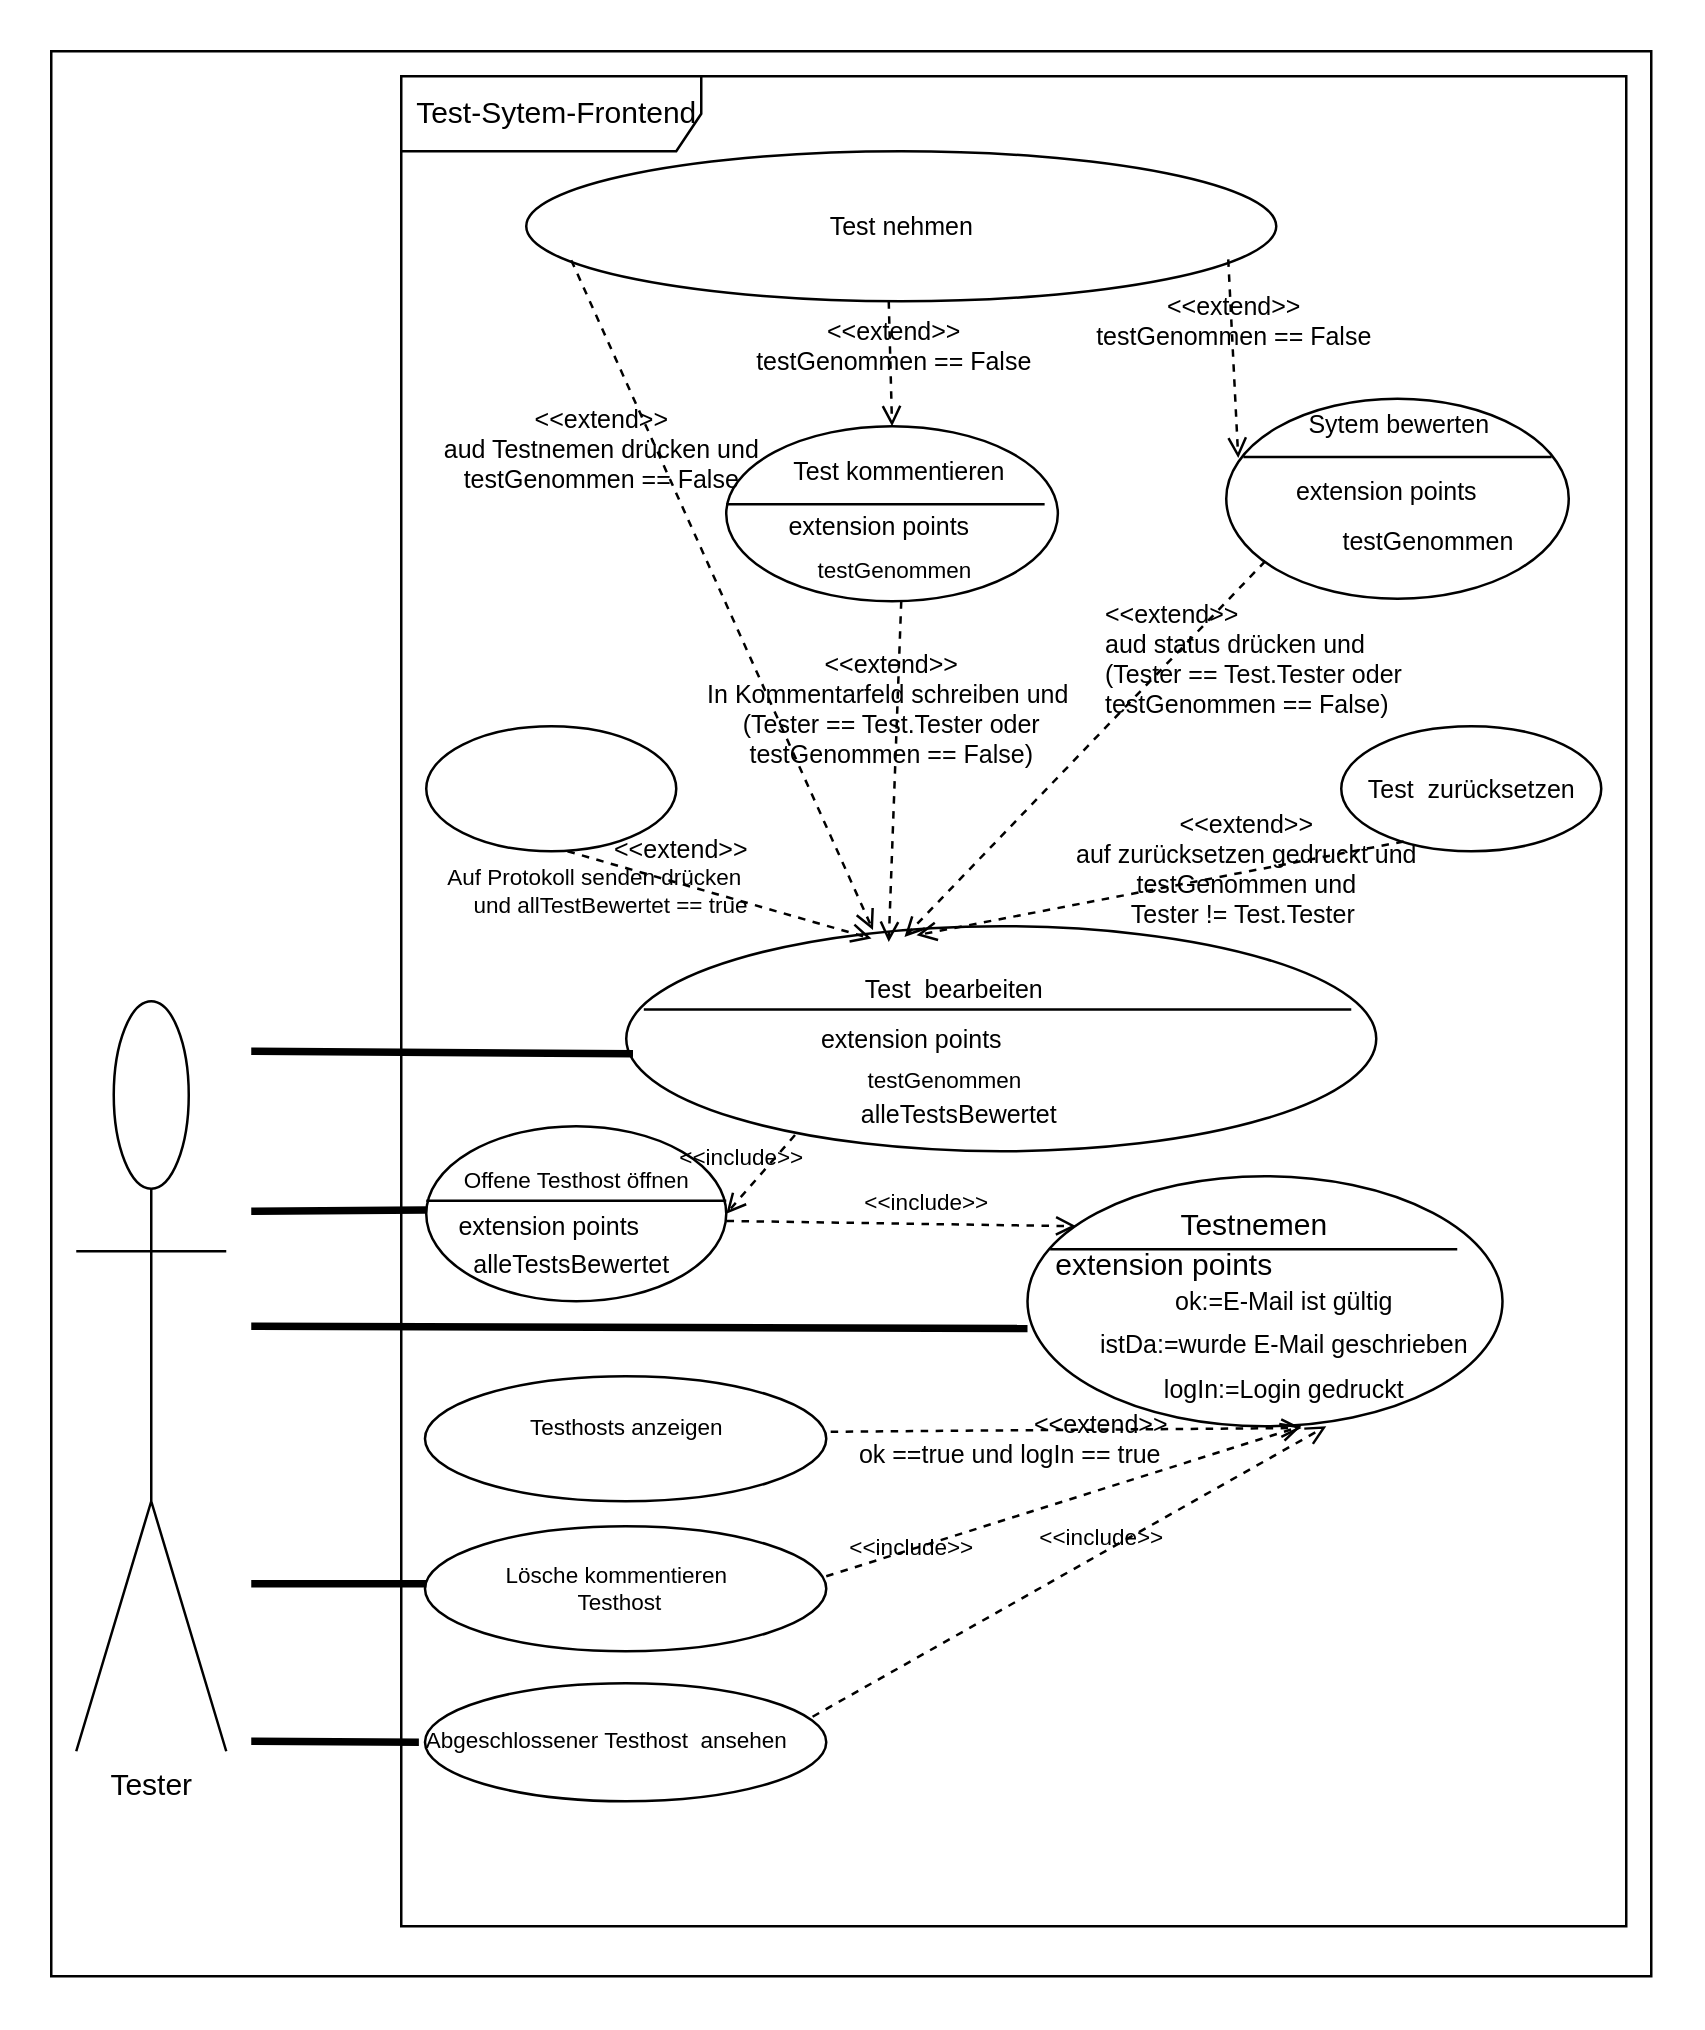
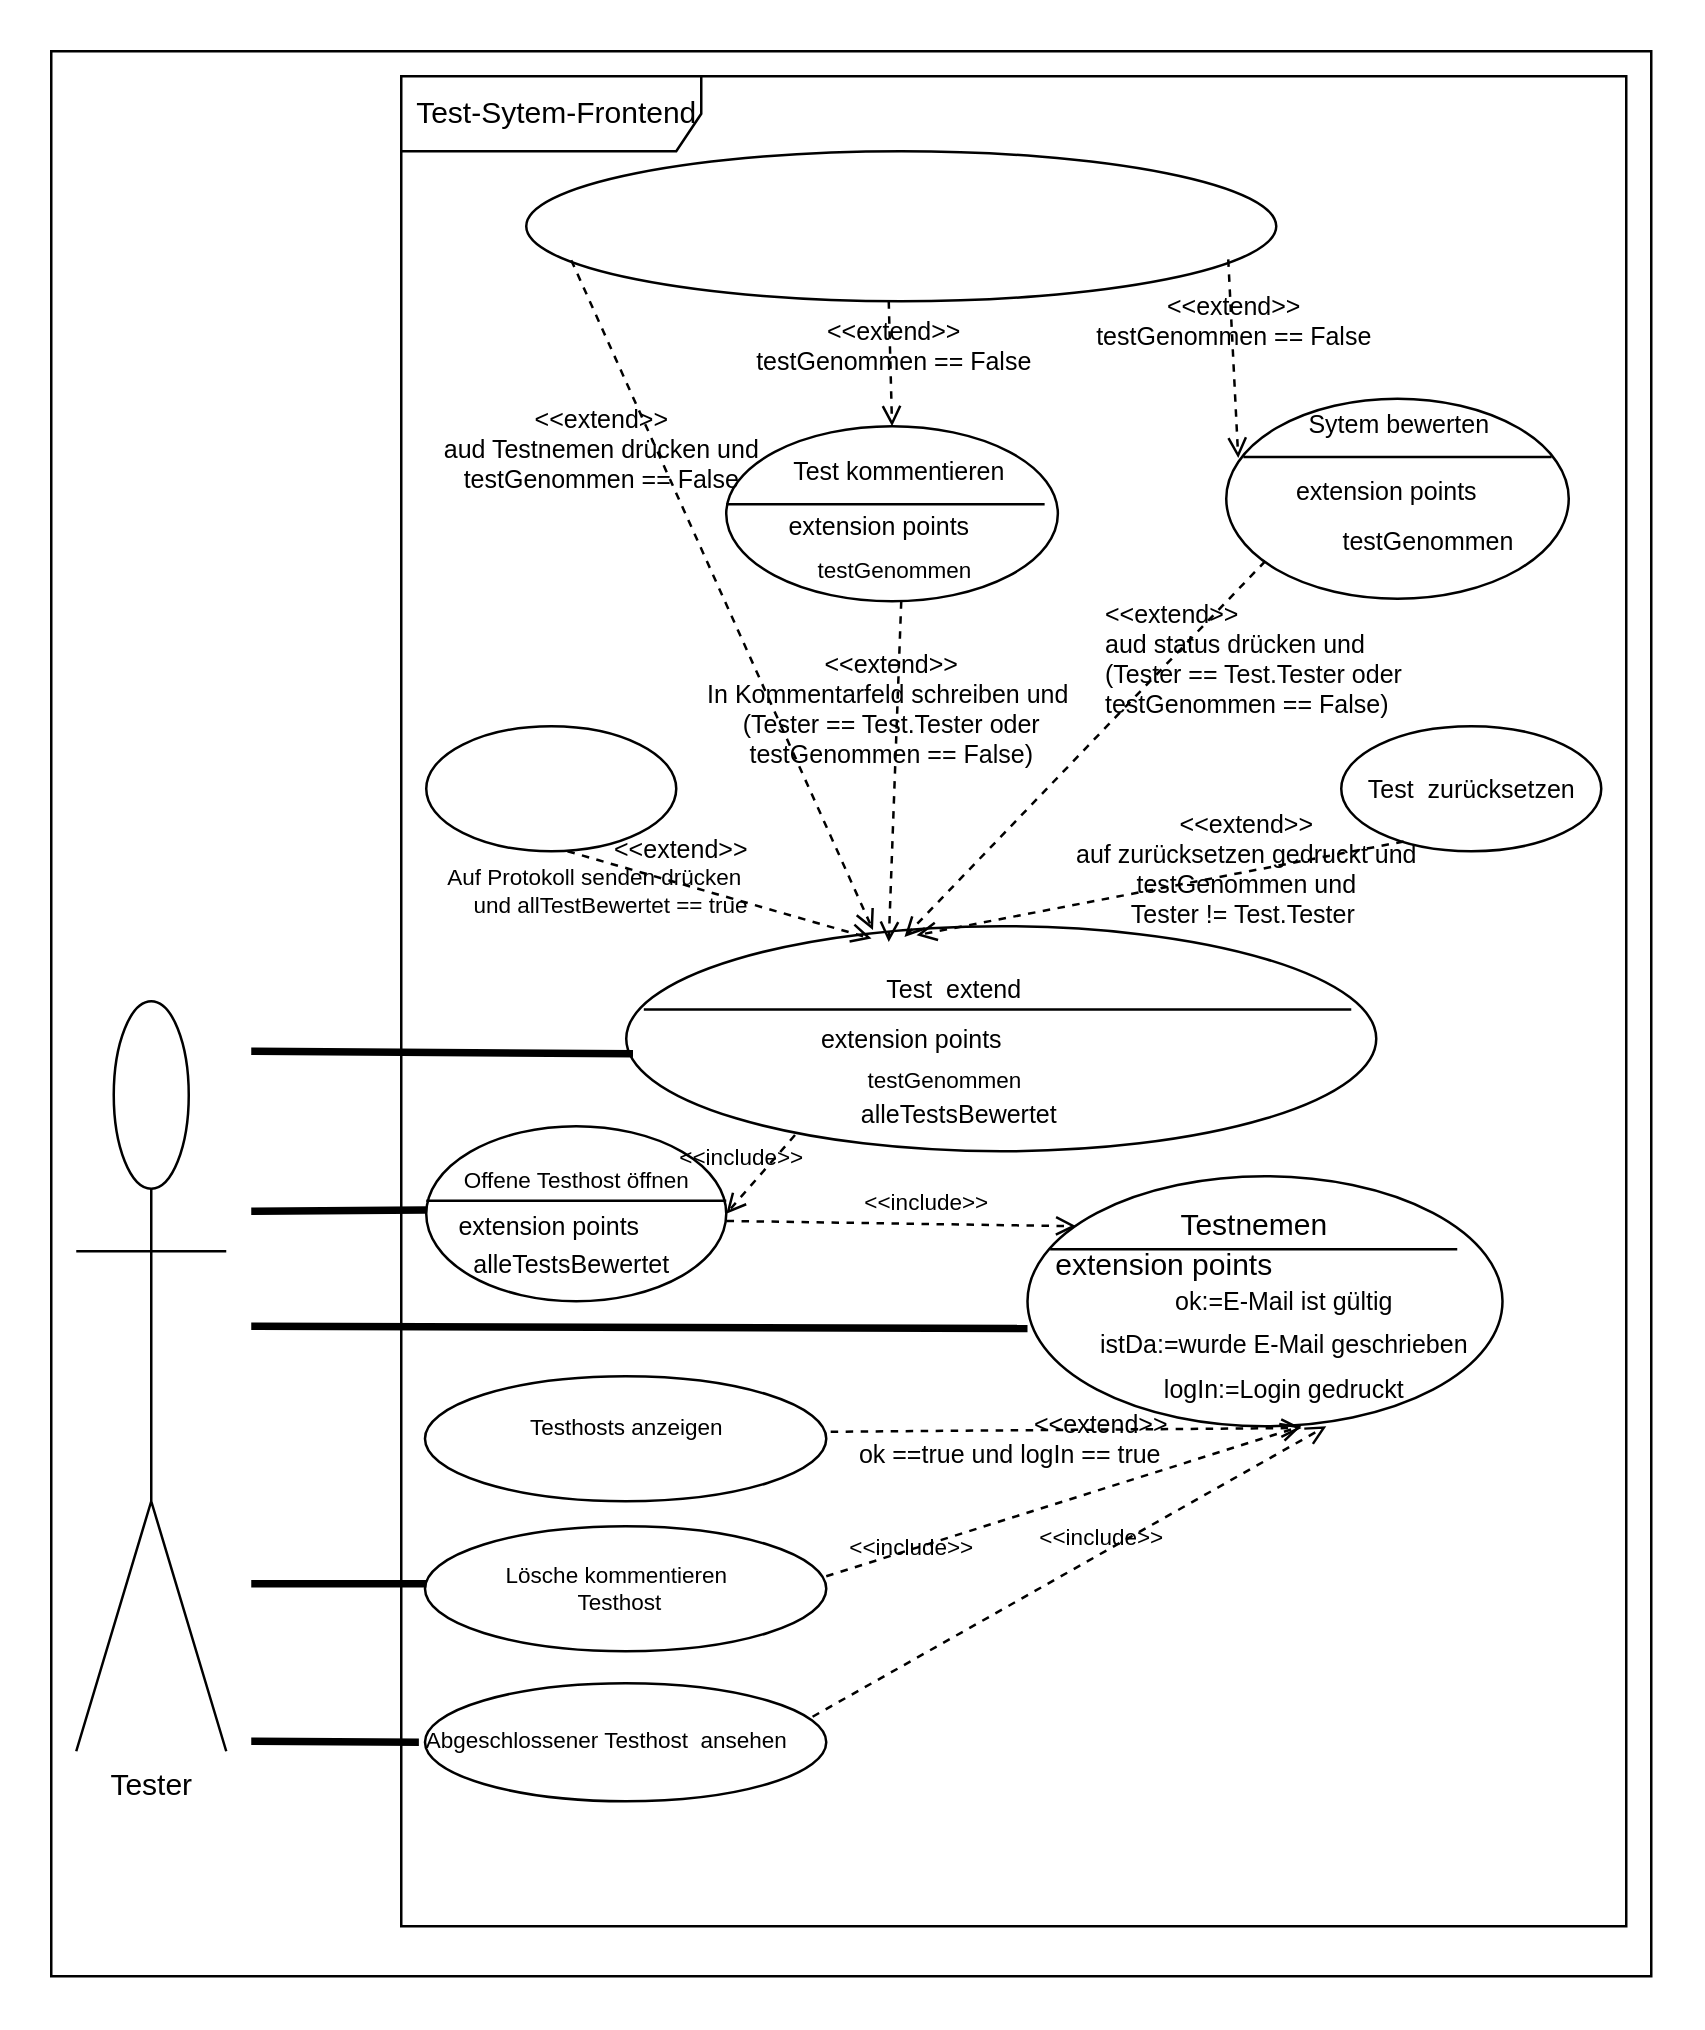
(901, 226) -> none
(955, 989) -> (955, 989)
